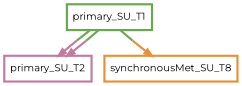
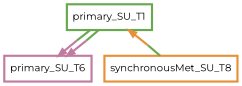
(133, 41) -> (148, 45)
(48, 69) -> (48, 69)
